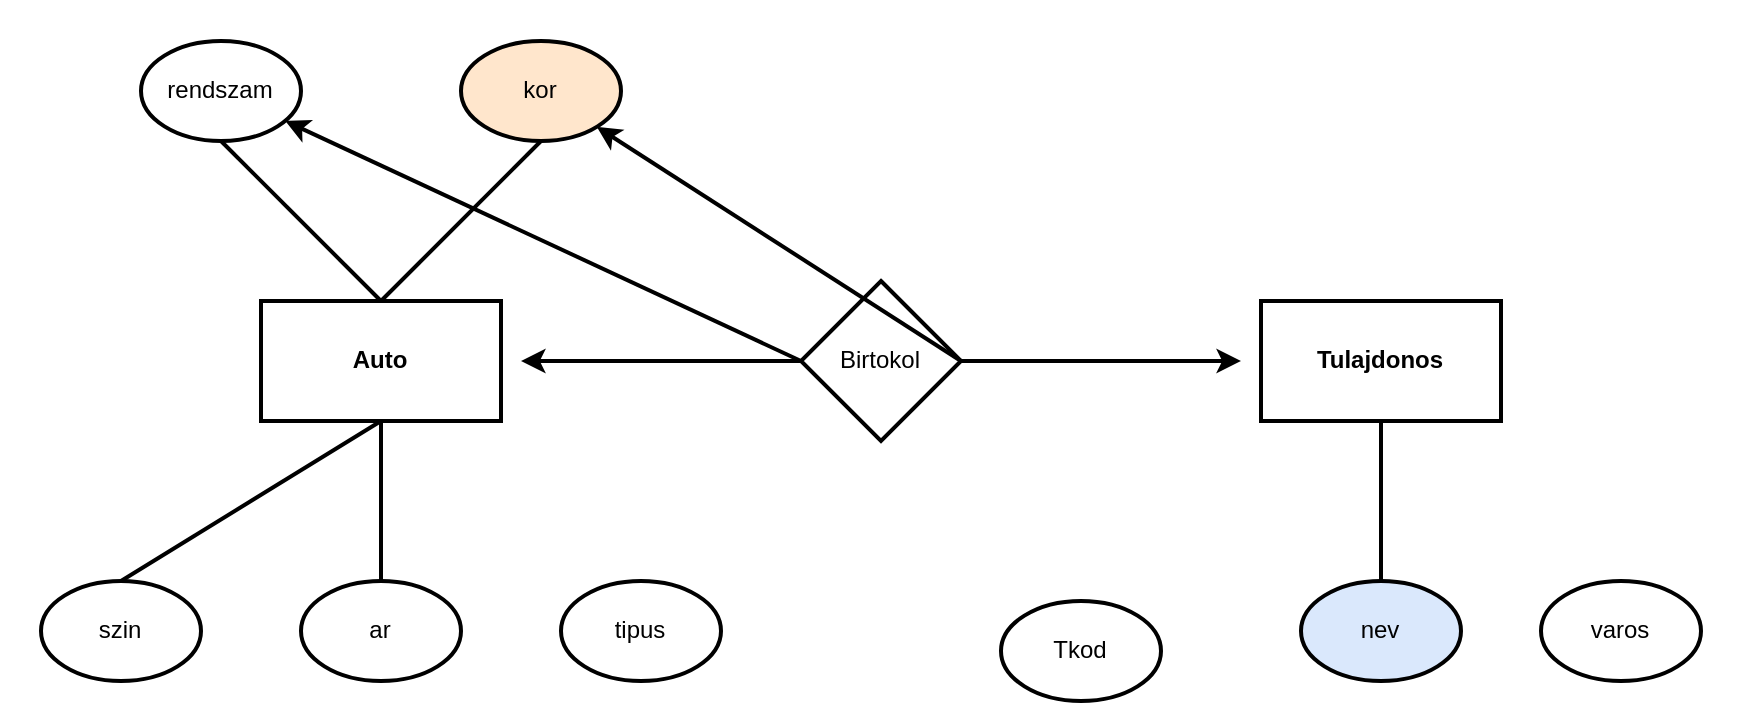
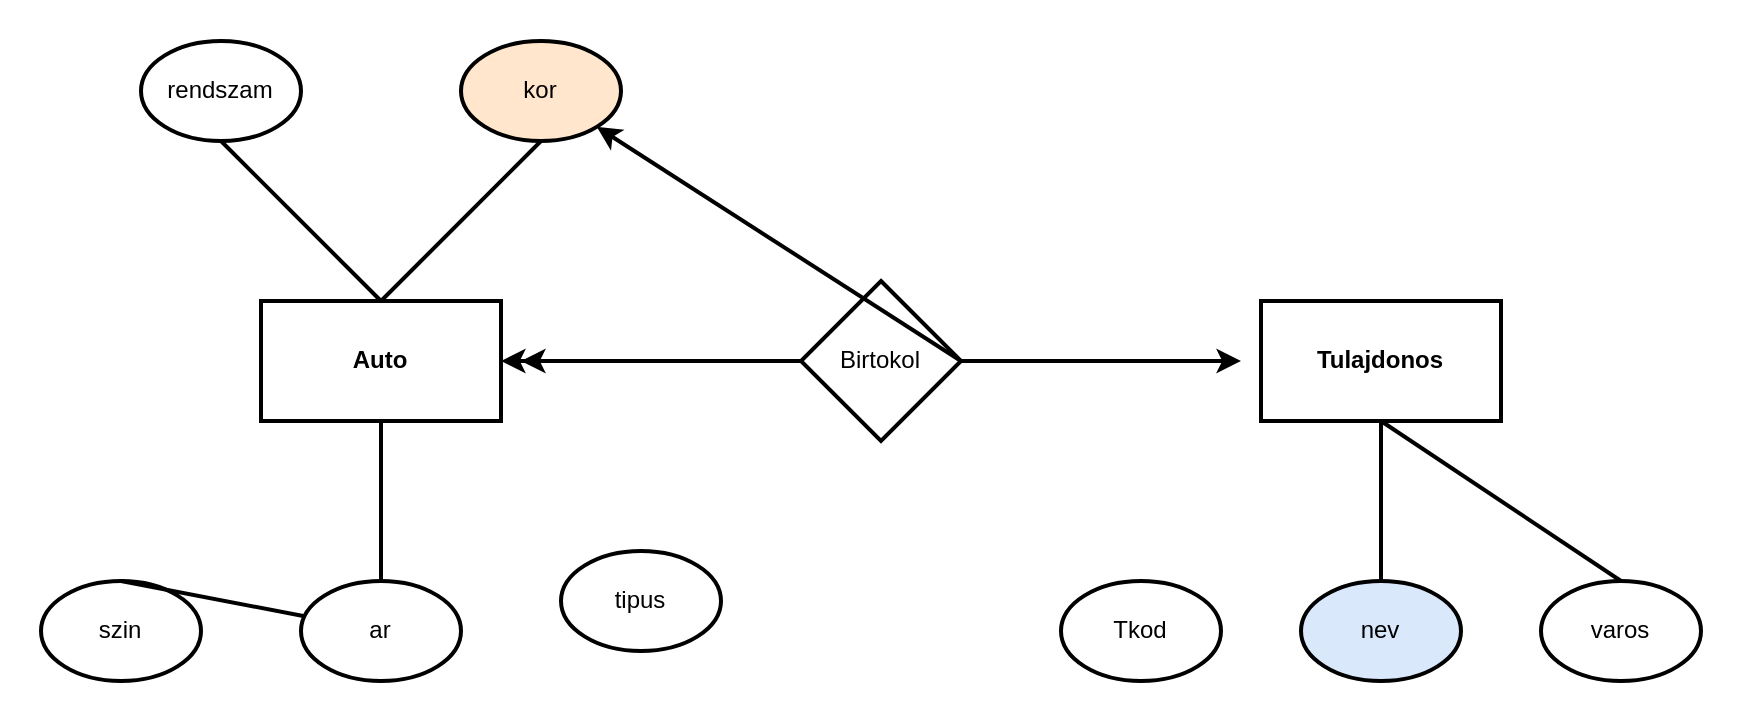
(547, 243) -> (521, 361)
(249, 502) -> (212, 598)
none -> (1502, 502)
(641, 631) -> (641, 601)
(1081, 651) -> (1141, 631)
